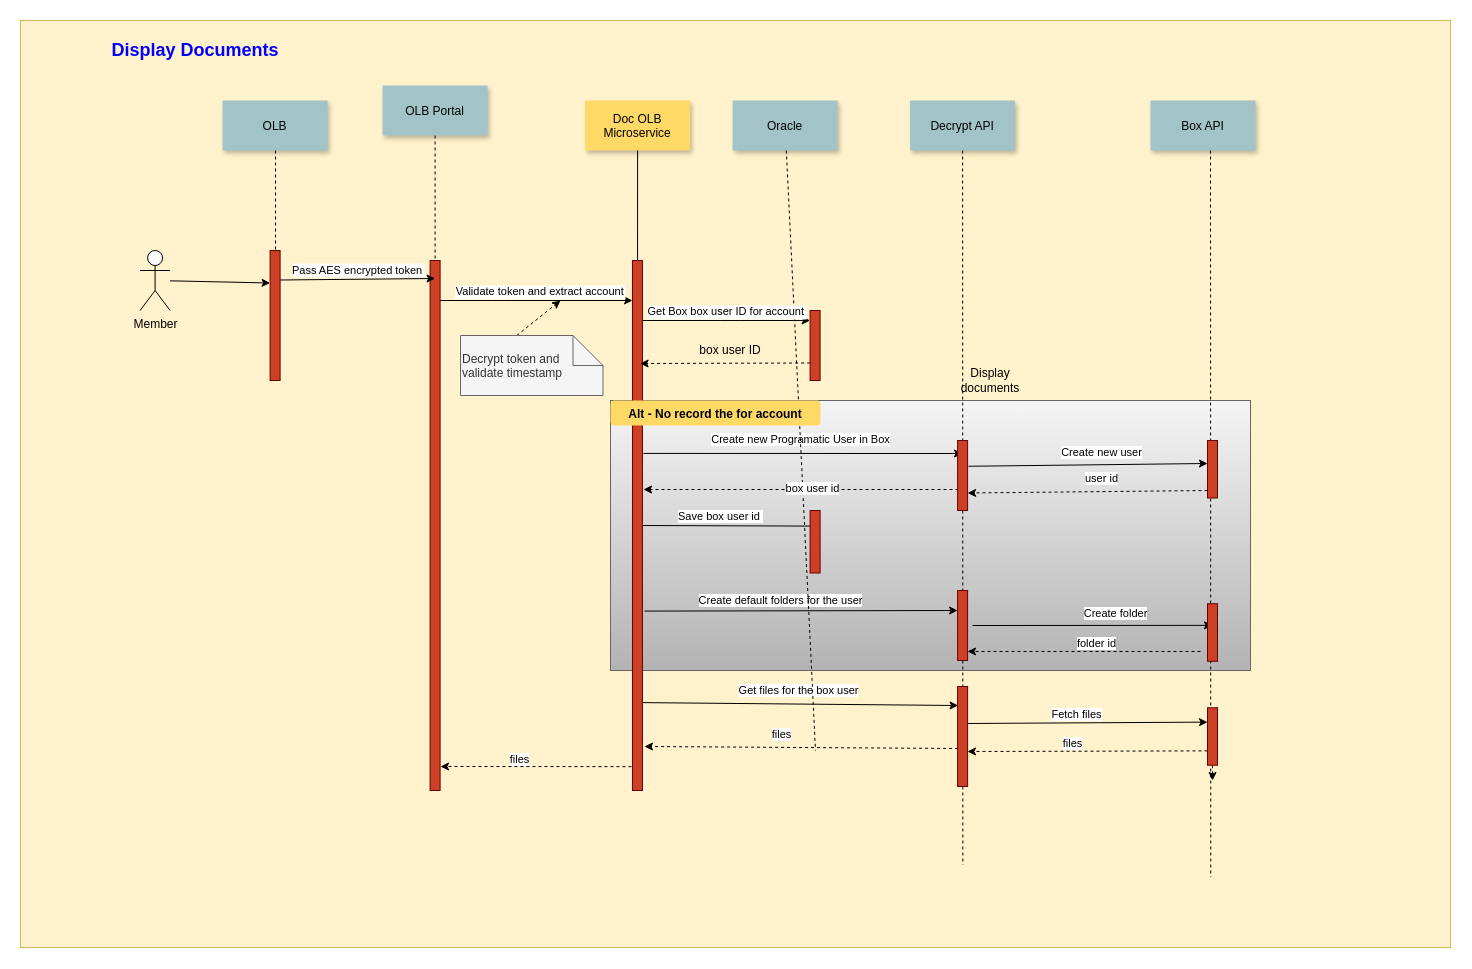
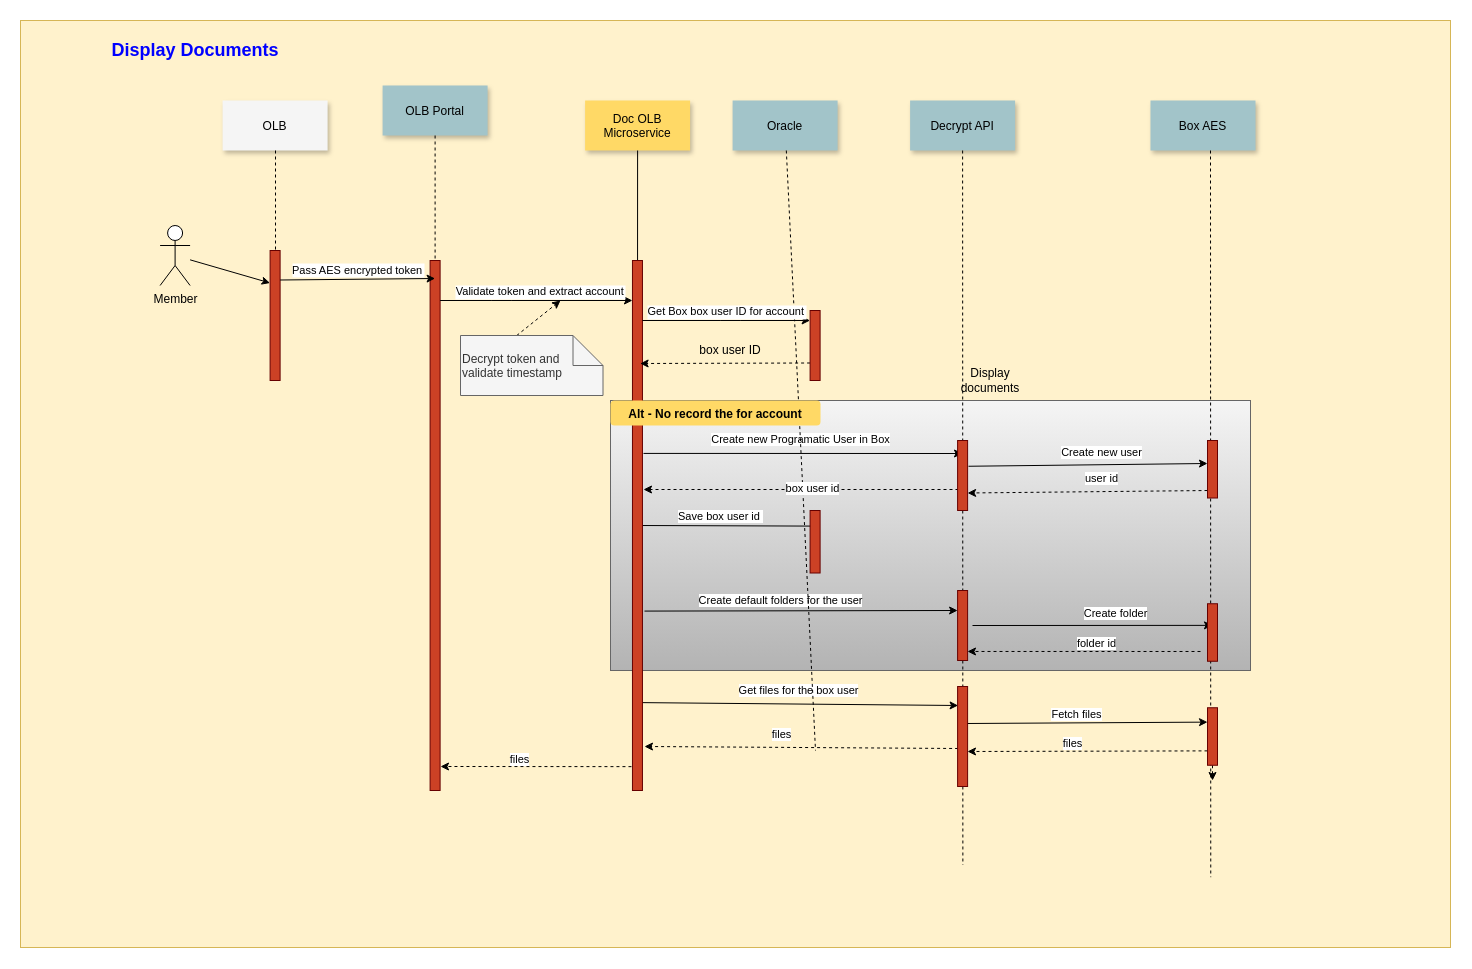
(275, 126) -> (275, 126)
(1203, 126) -> (1203, 126)
(155, 281) -> (175, 256)
